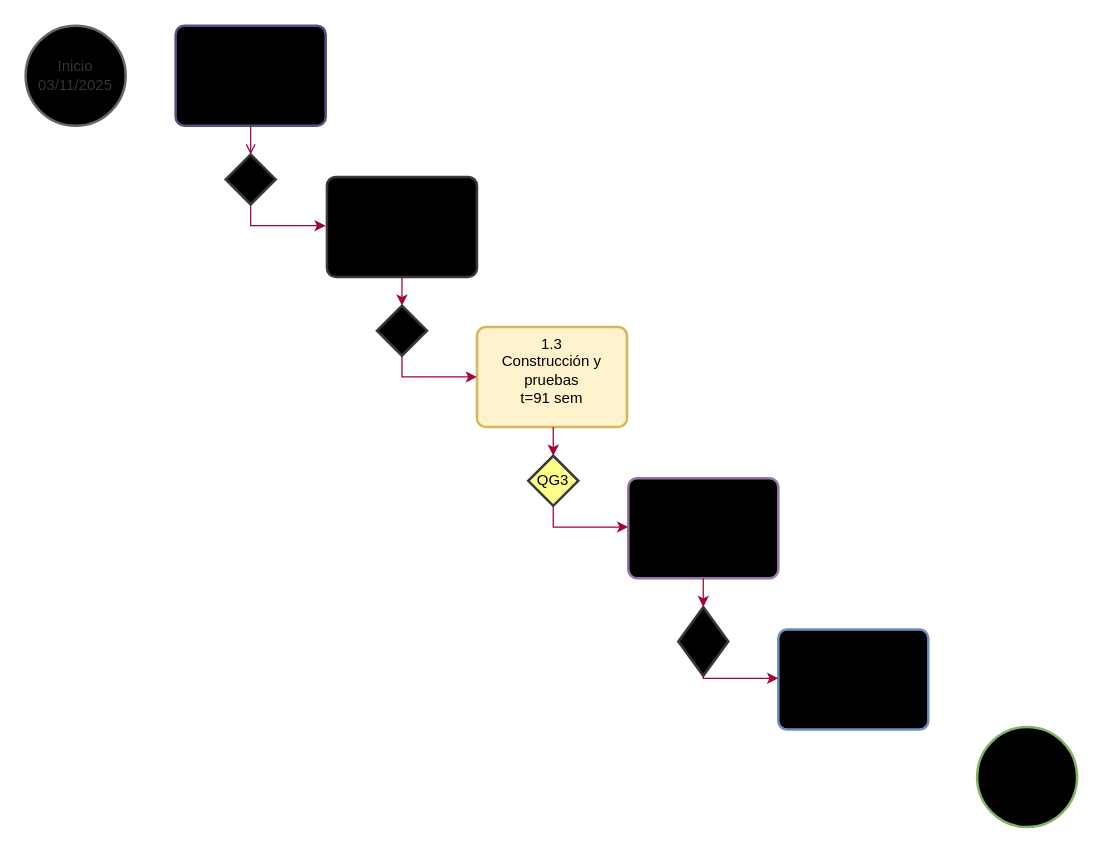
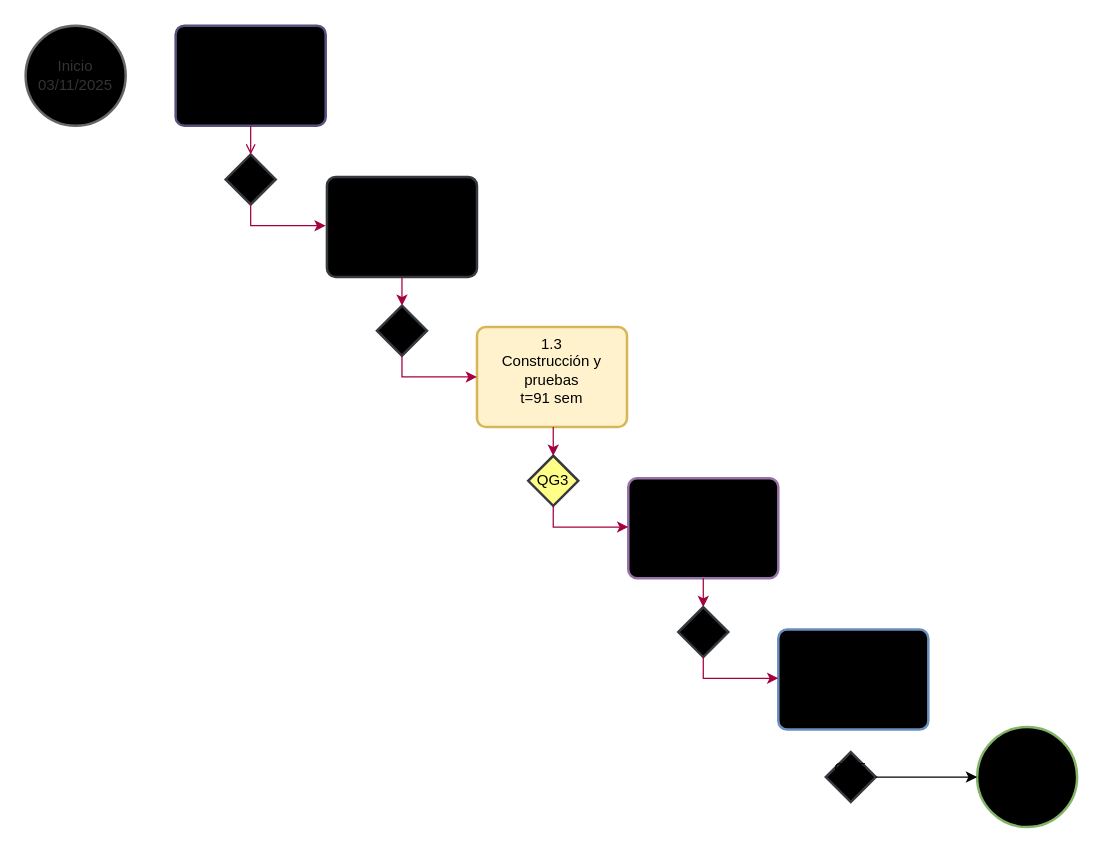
(703, 641) -> (703, 632)
none -> (851, 777)
none -> (922, 777)
